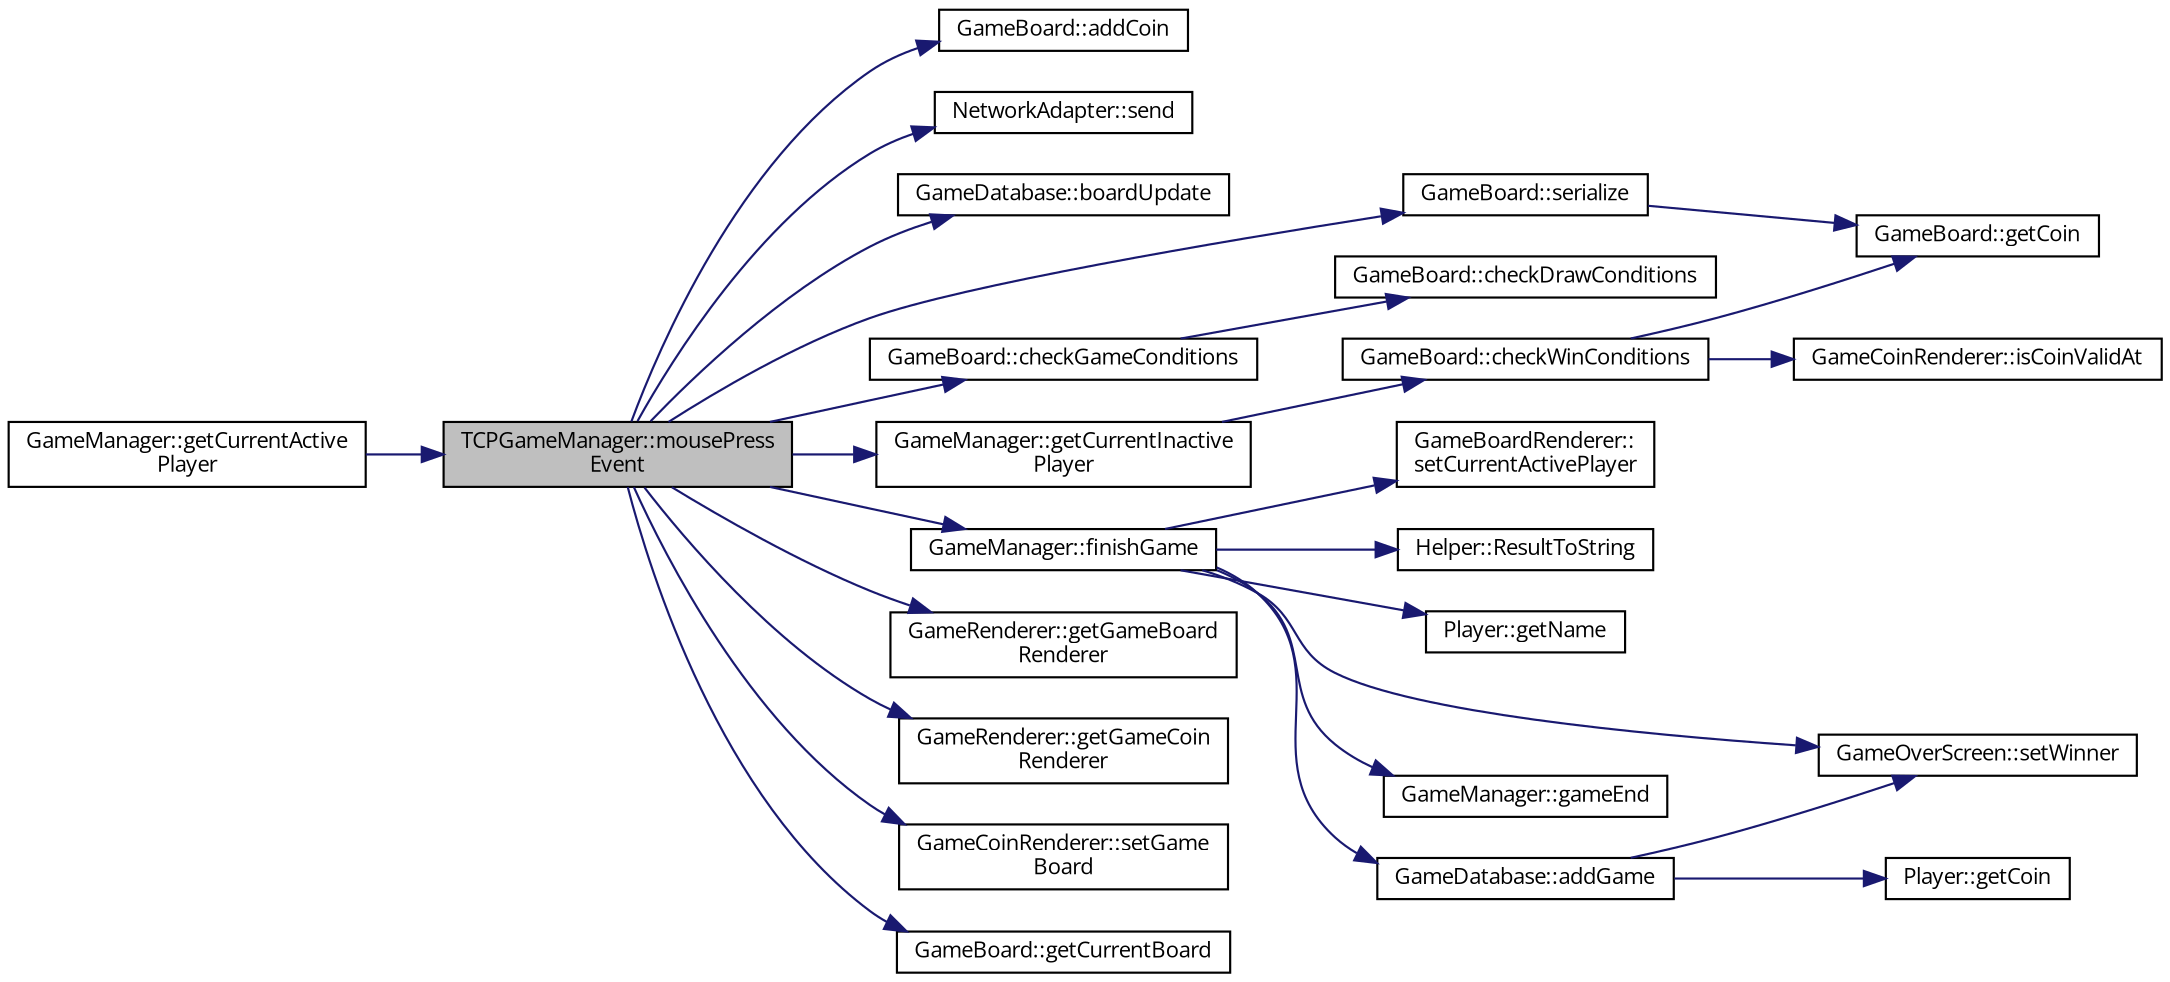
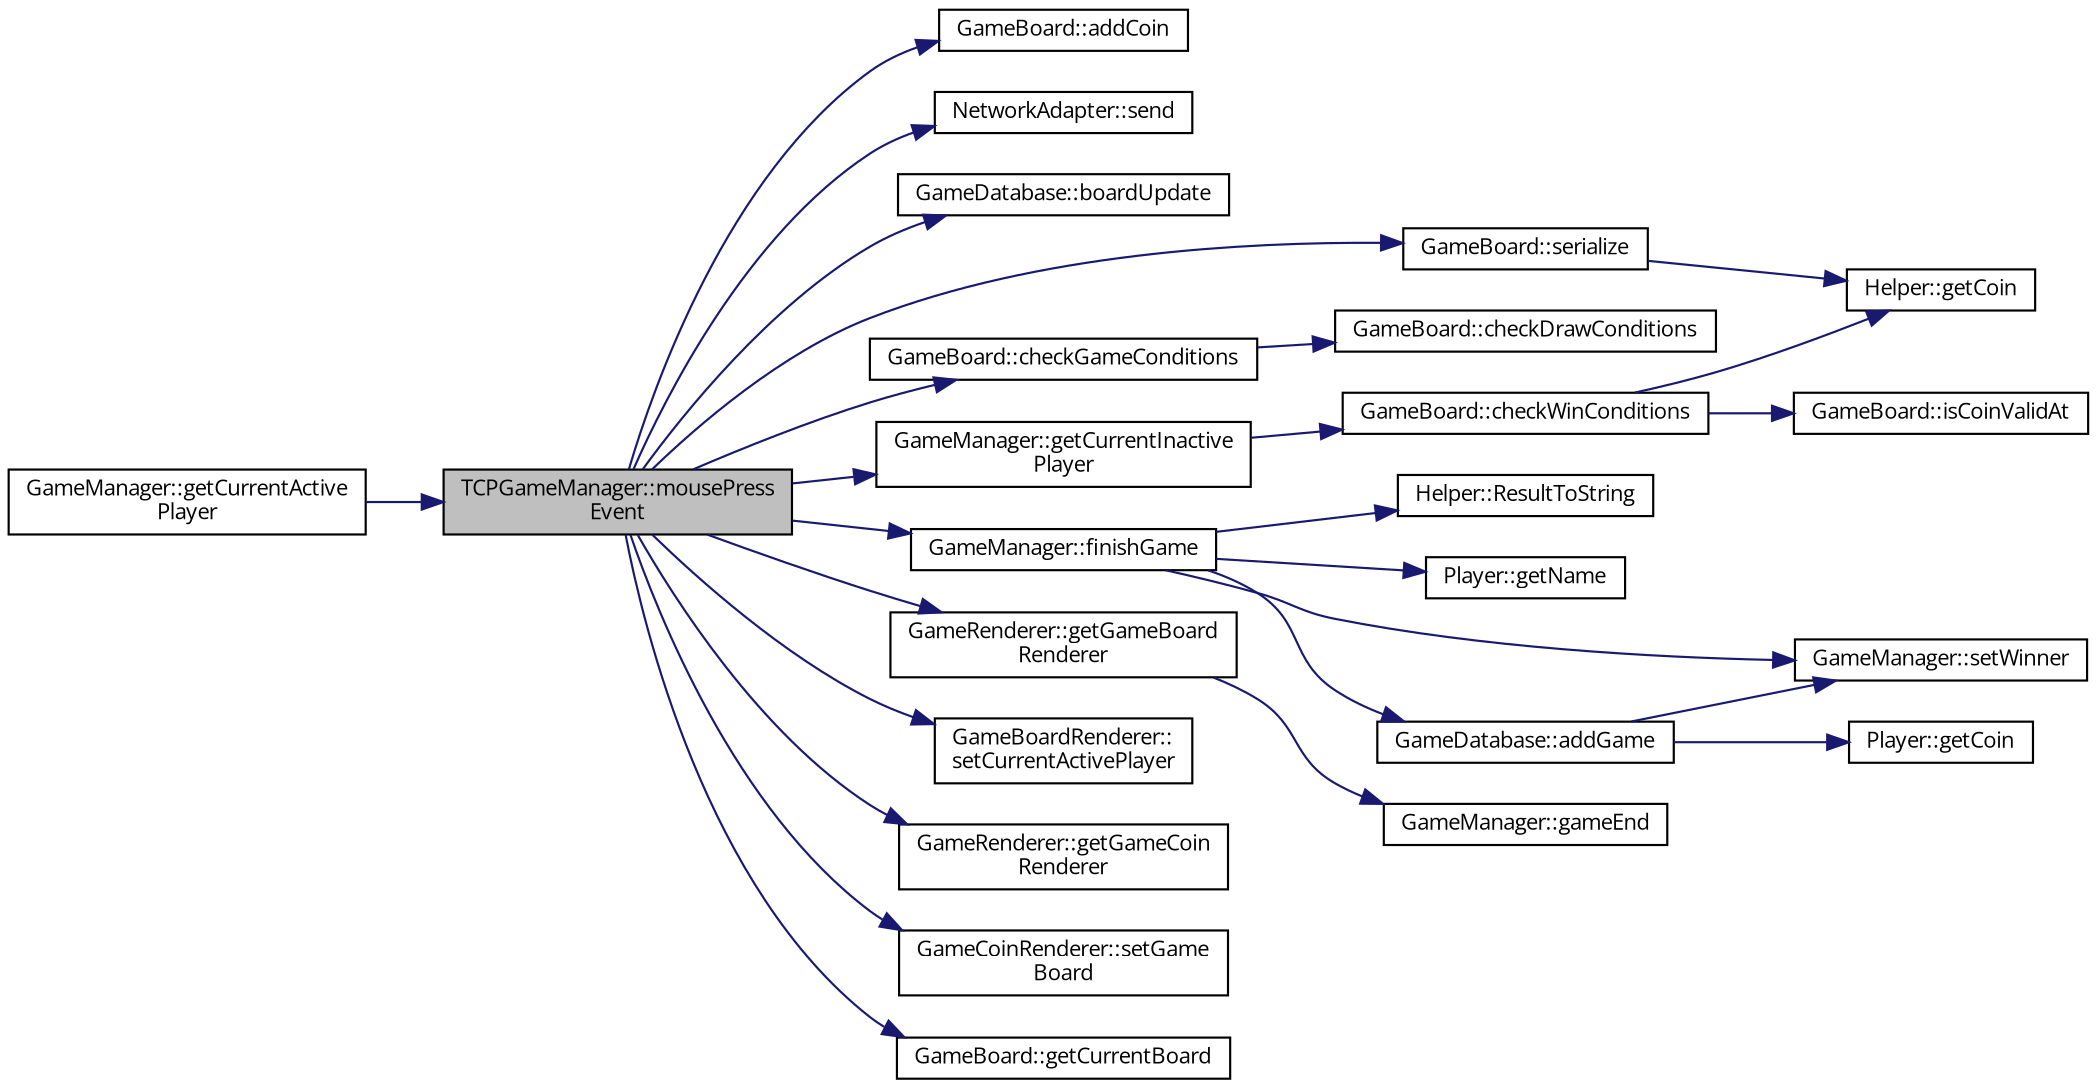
(1978, 236) -> (1941, 290)
(1978, 359) -> (1941, 413)
(1270, 507) -> (774, 639)
(1309, 712) -> (1291, 734)
(1978, 755) -> (1941, 660)
